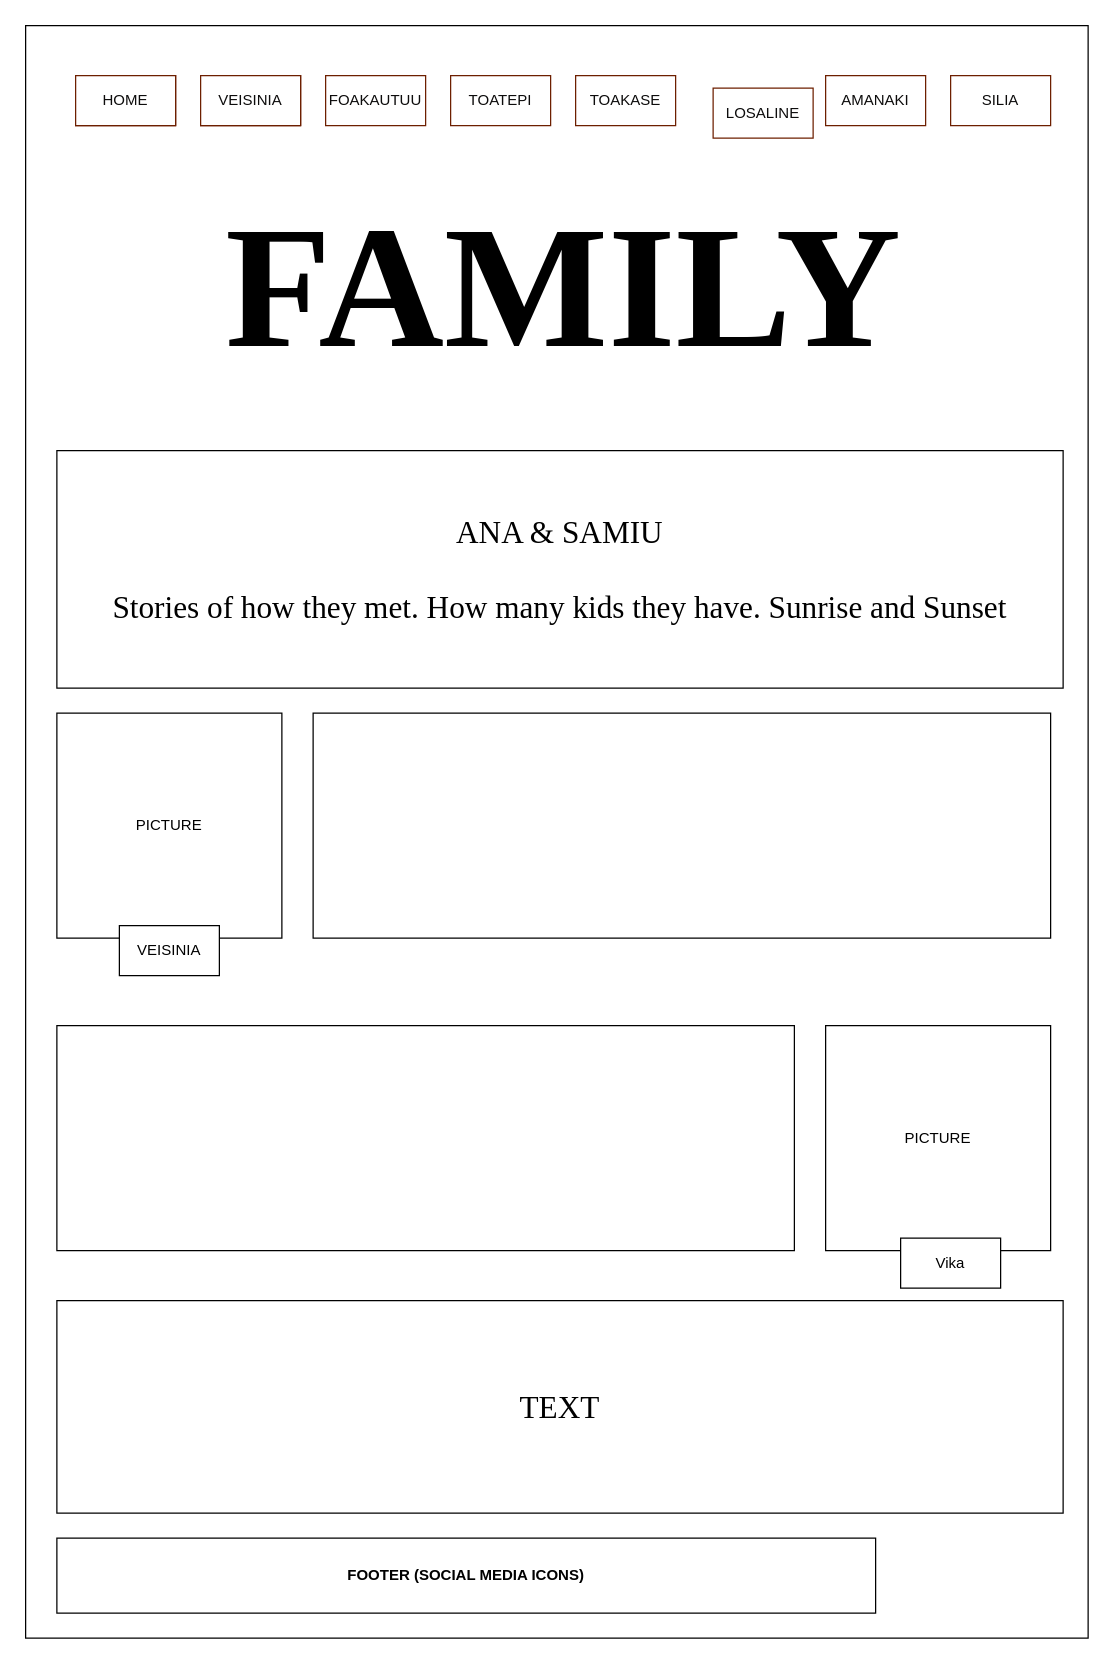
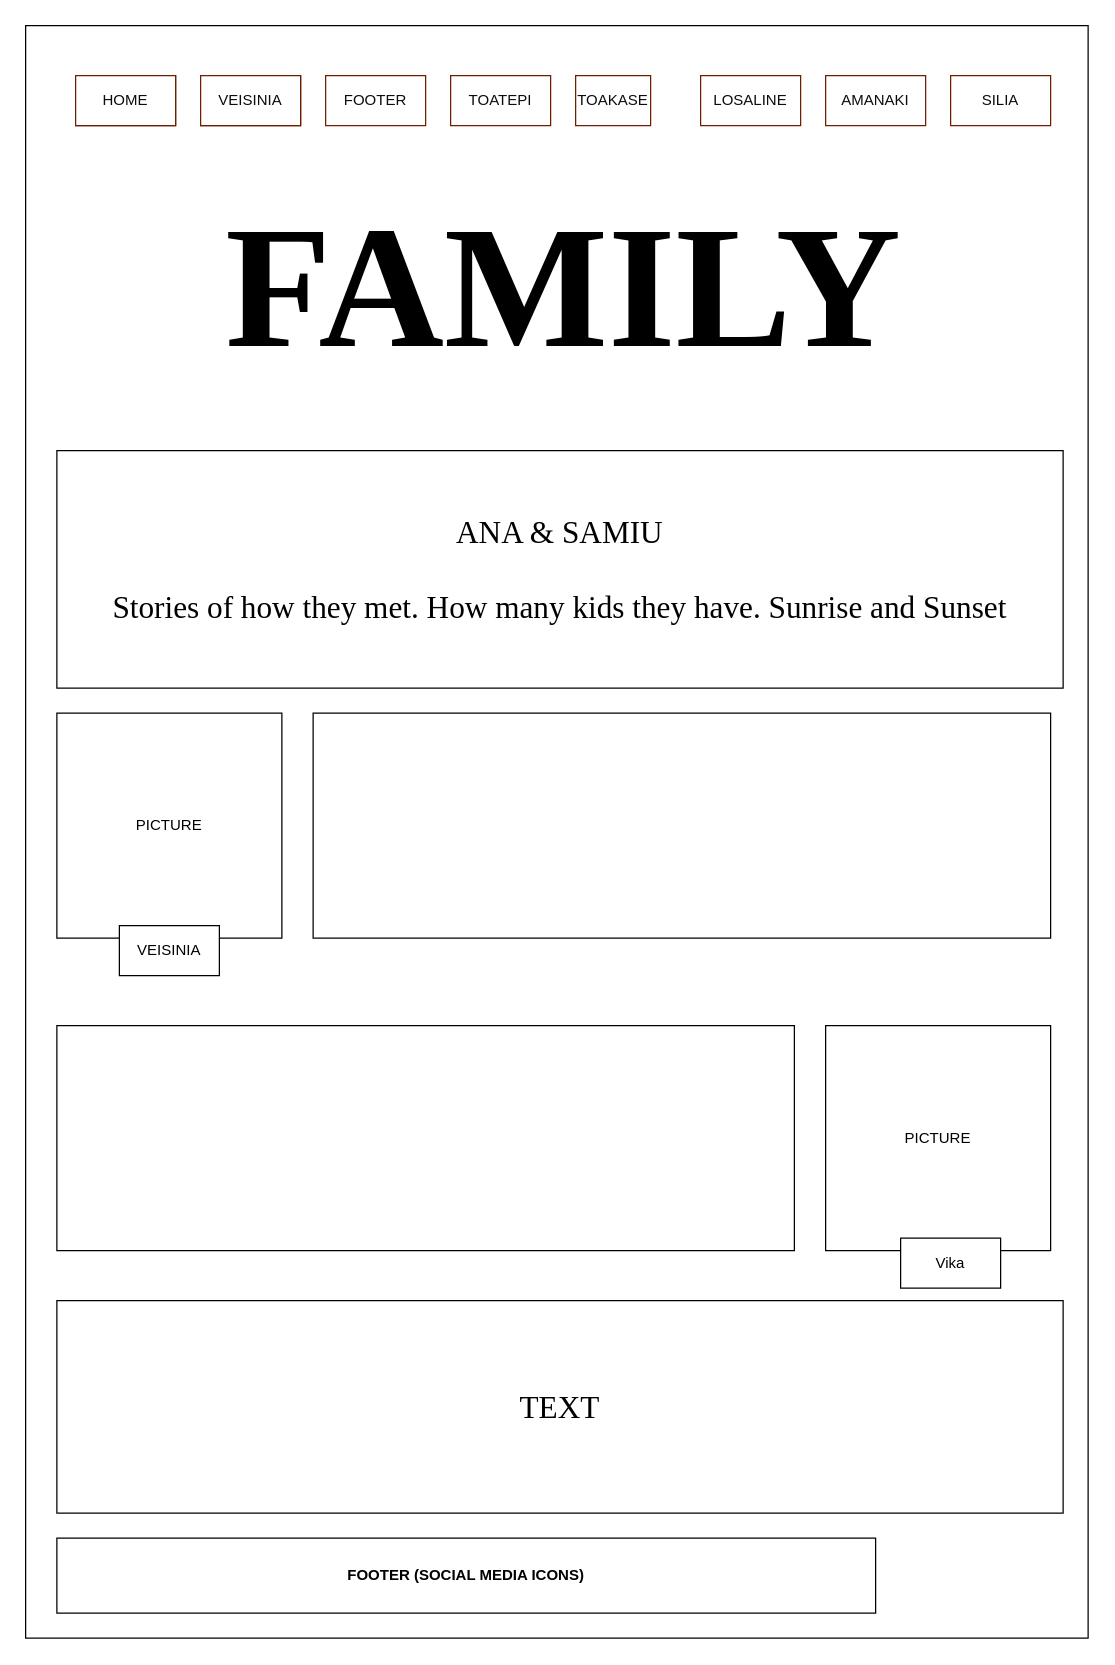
(376, 101) -> (376, 101)
(626, 101) -> (613, 101)
(763, 113) -> (751, 101)
